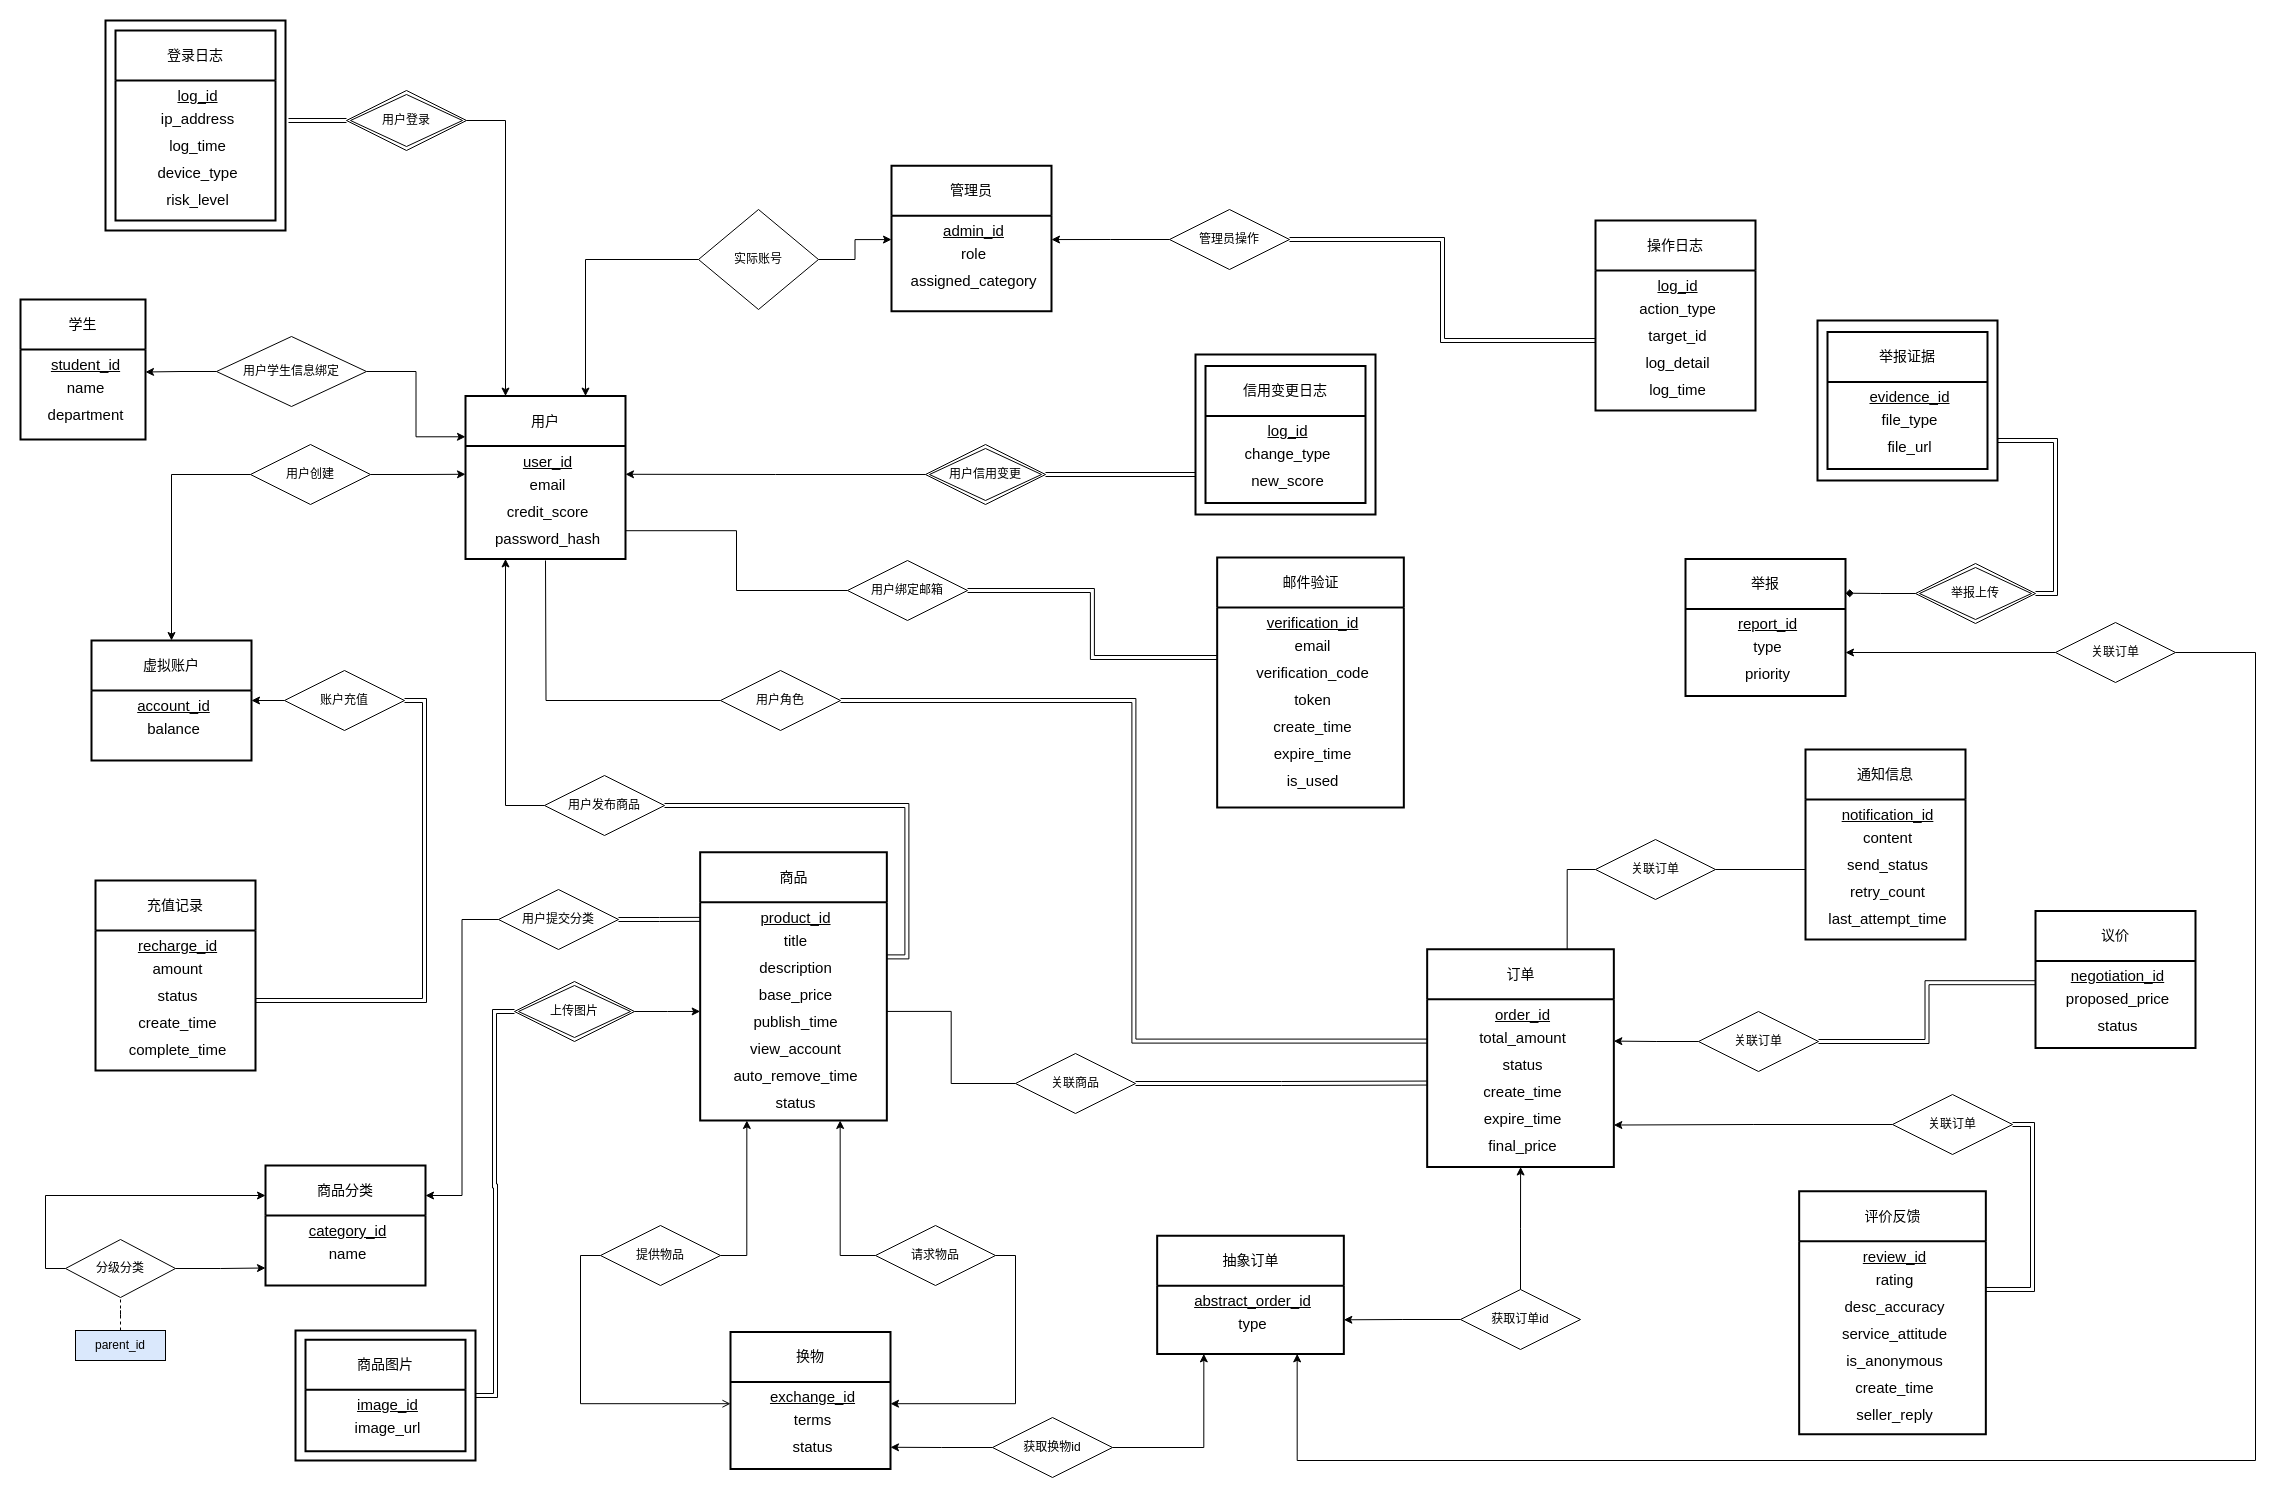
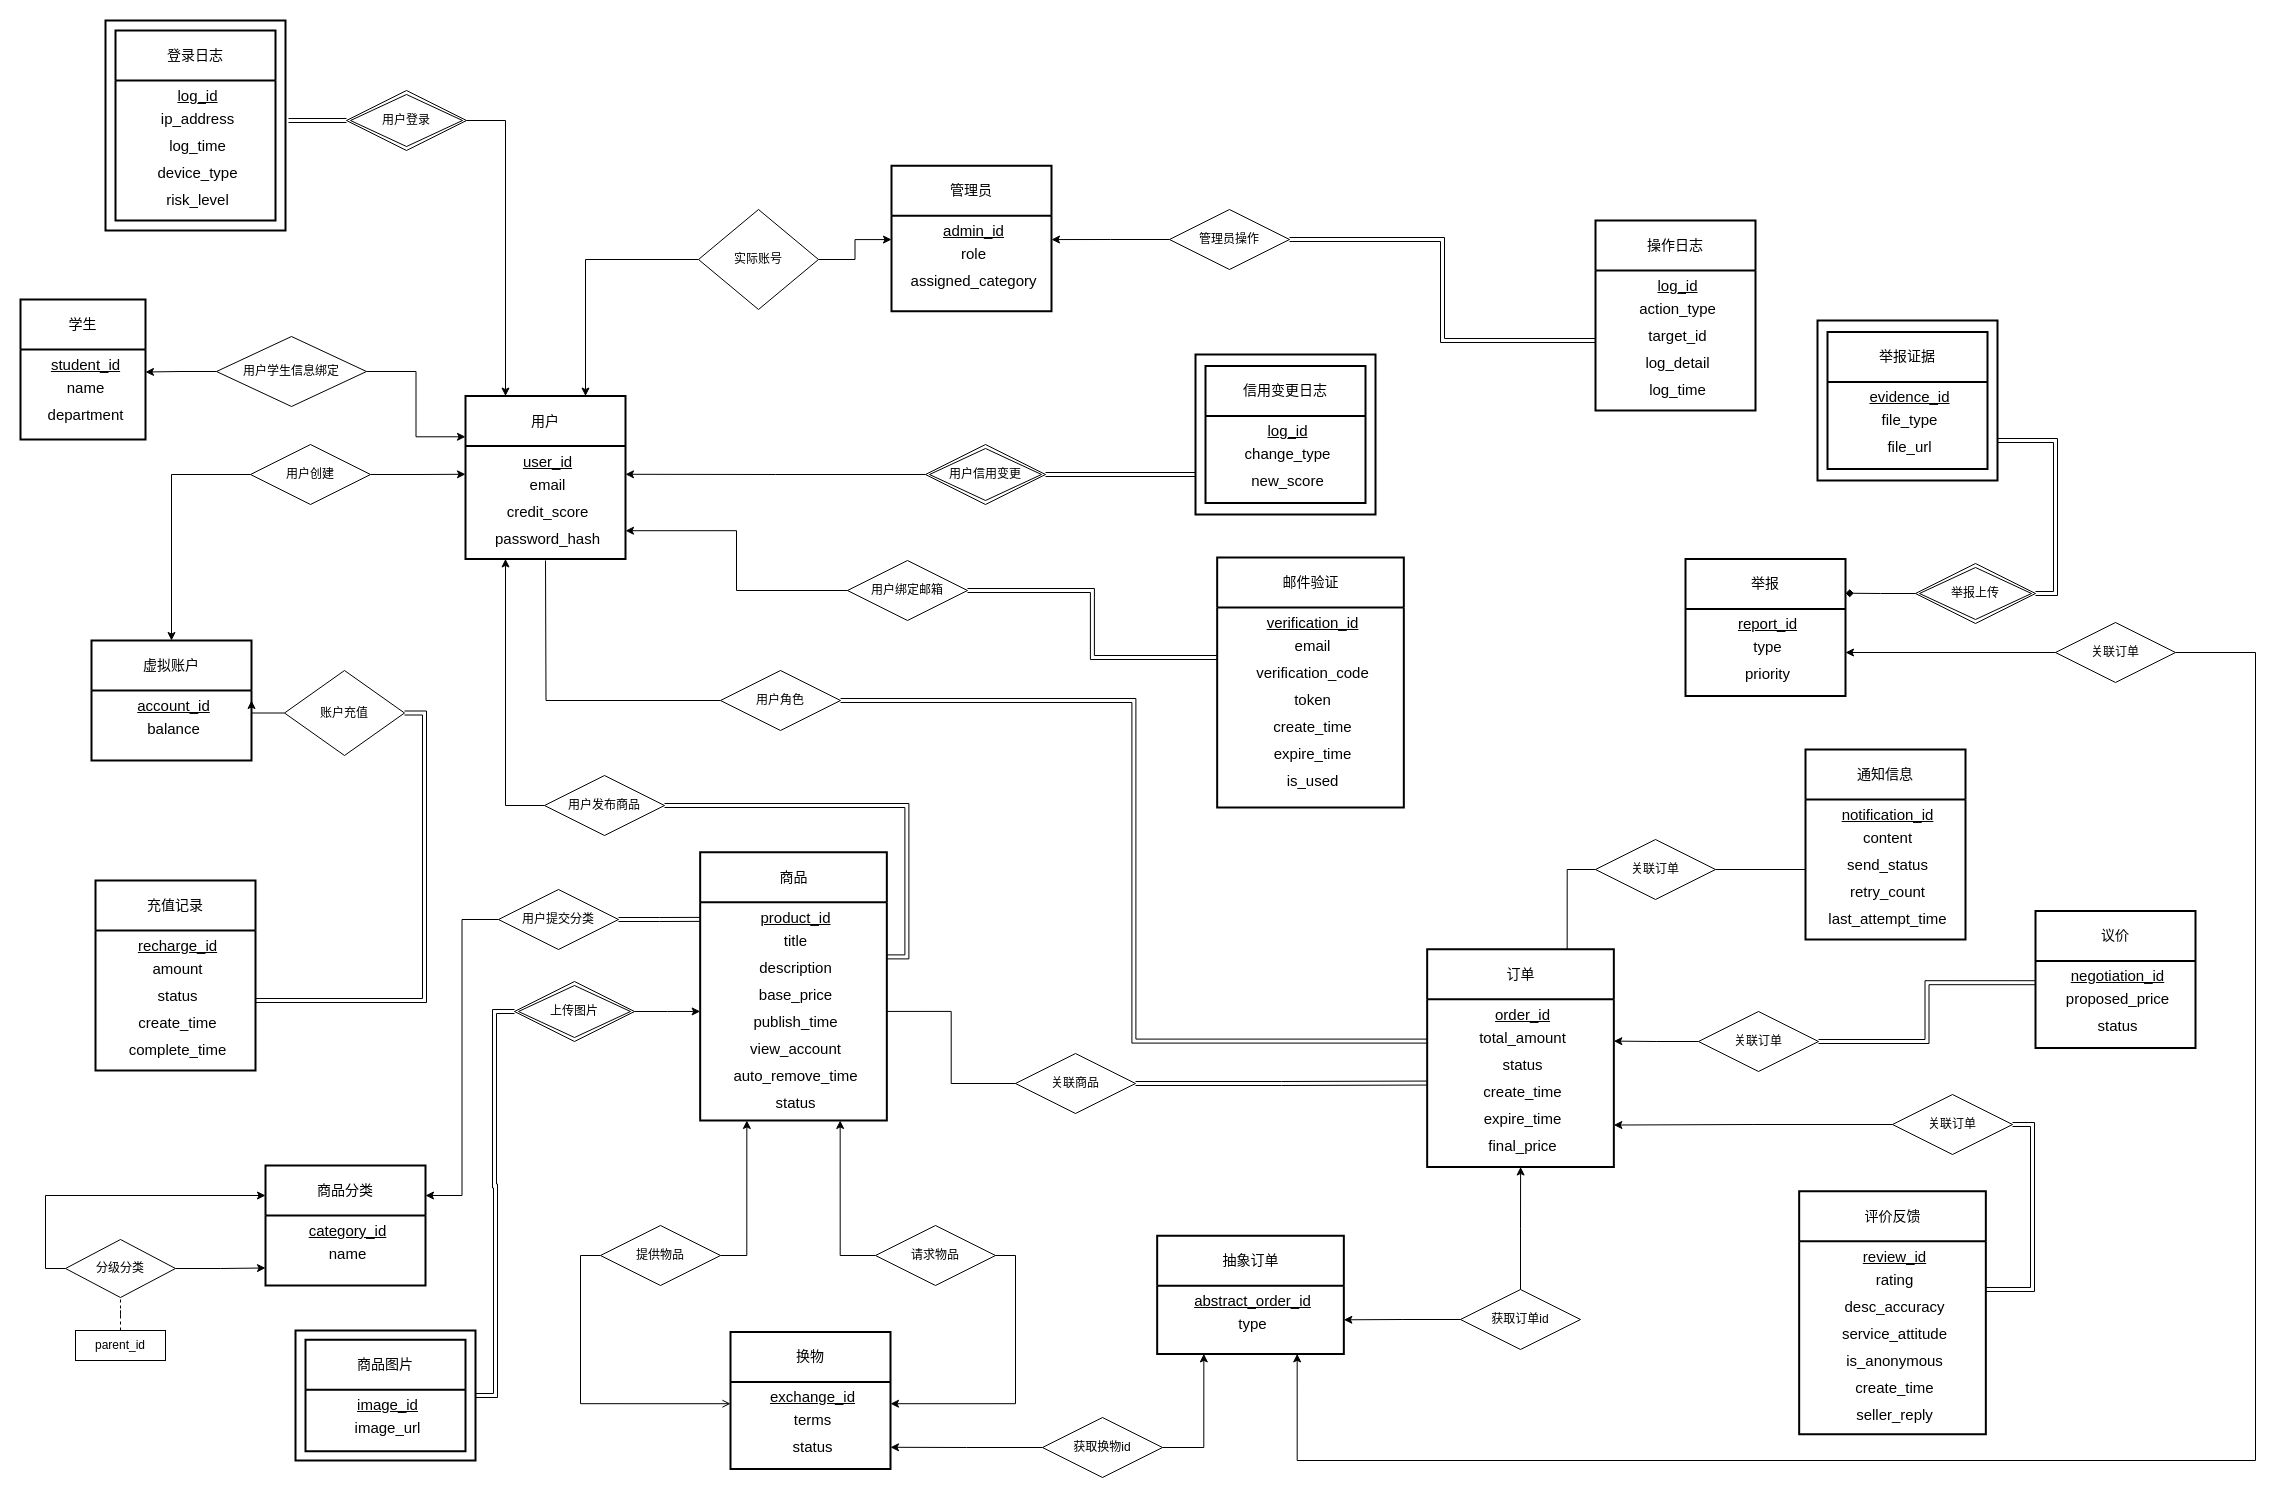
(632, 531) -> (634, 531)
(345, 701) -> (345, 713)
(121, 1346) -> (121, 1346)
(1053, 1448) -> (1103, 1448)
